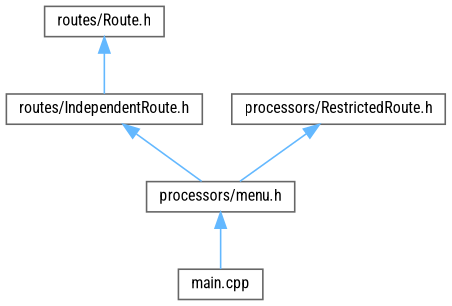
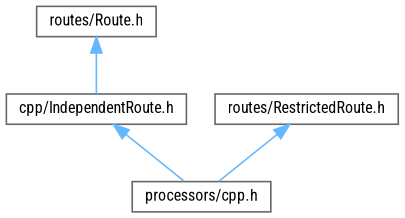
(104, 109) -> (96, 109)
(339, 109) -> (307, 109)
(221, 197) -> (202, 197)
(221, 284) -> none
